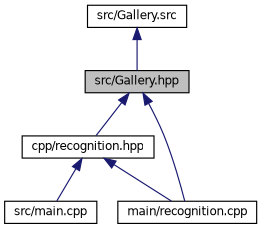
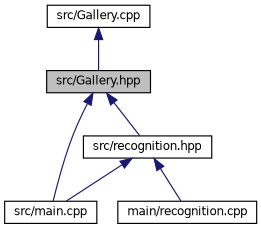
(137, 16) -> (99, 16)
(88, 147) -> (148, 147)
(170, 151) -> (67, 151)
